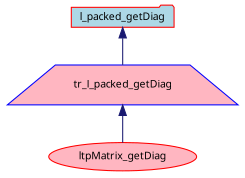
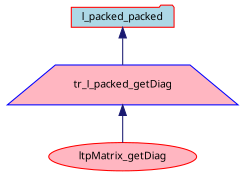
(123, 17) -> (123, 17)
